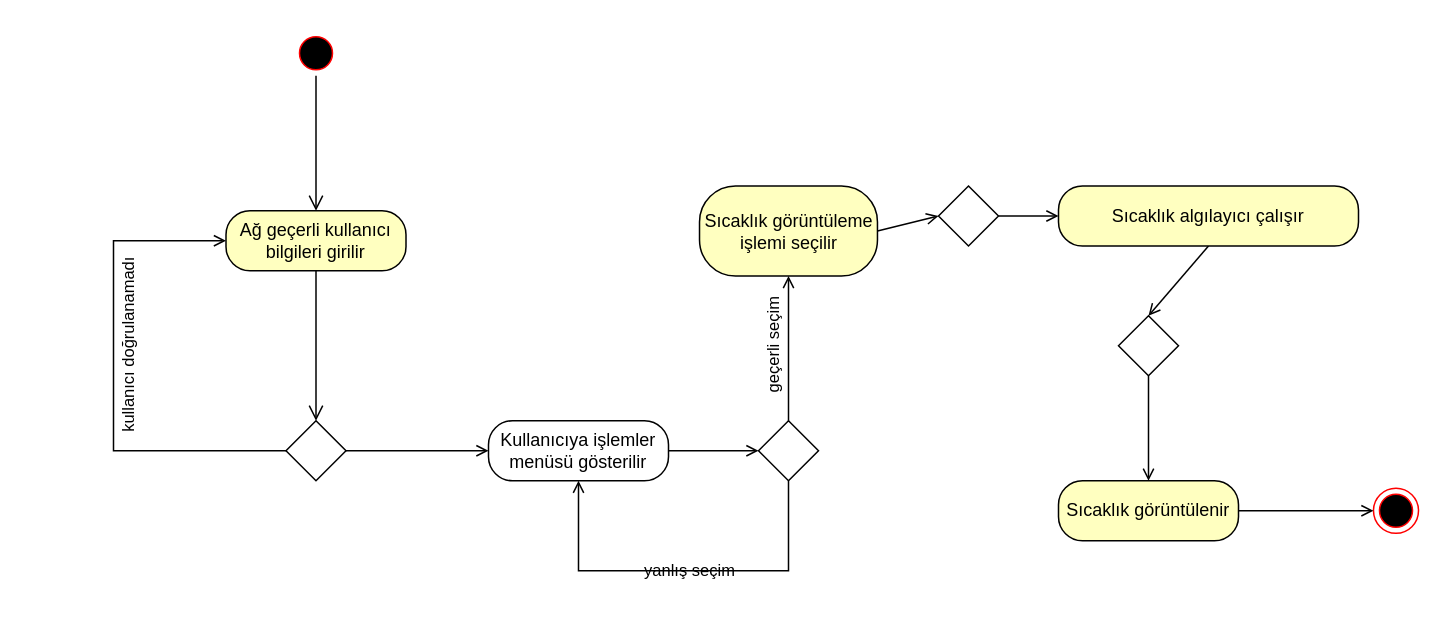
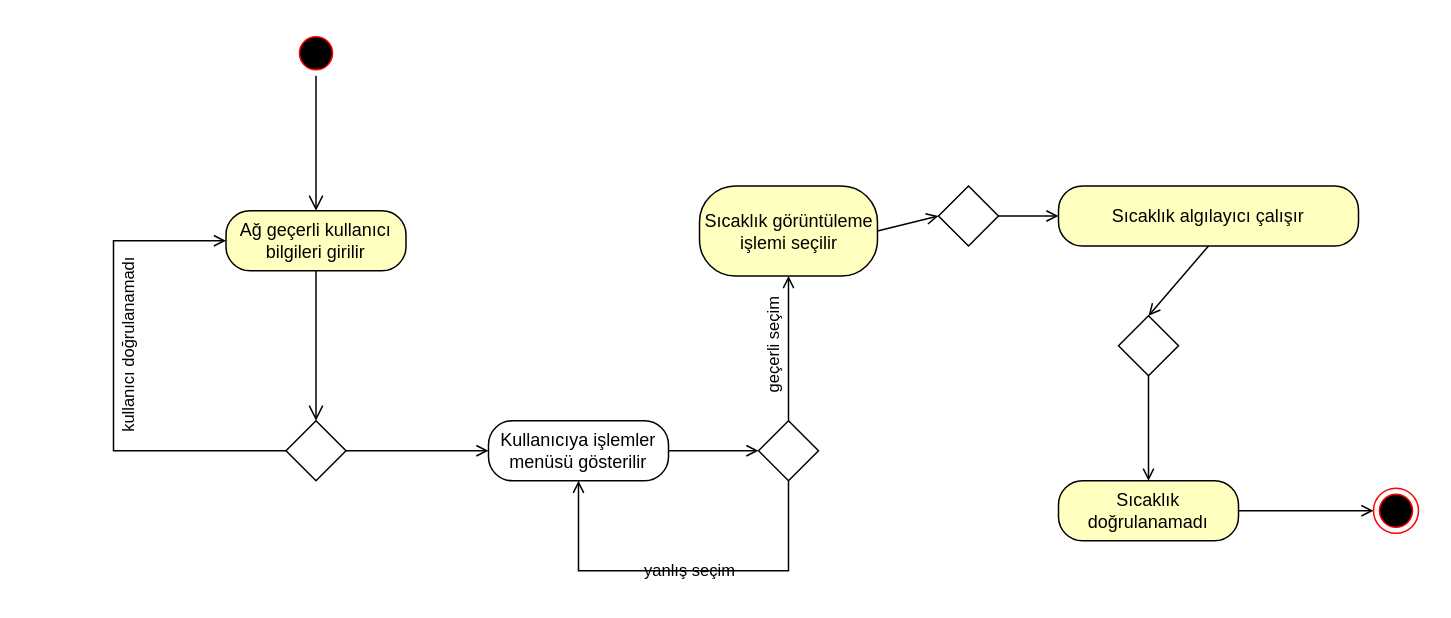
(1148, 511) -> (1148, 511)
